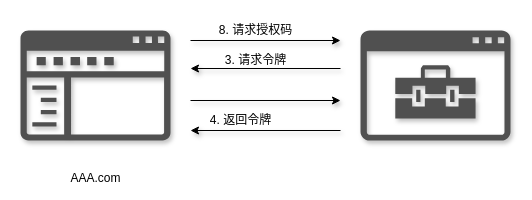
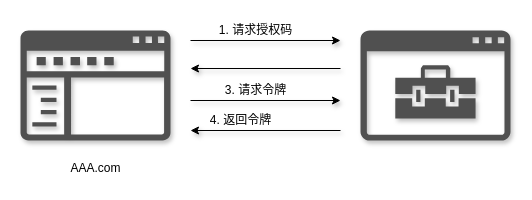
(256, 31) -> (256, 31)
(256, 61) -> (256, 91)
(96, 179) -> (96, 169)
